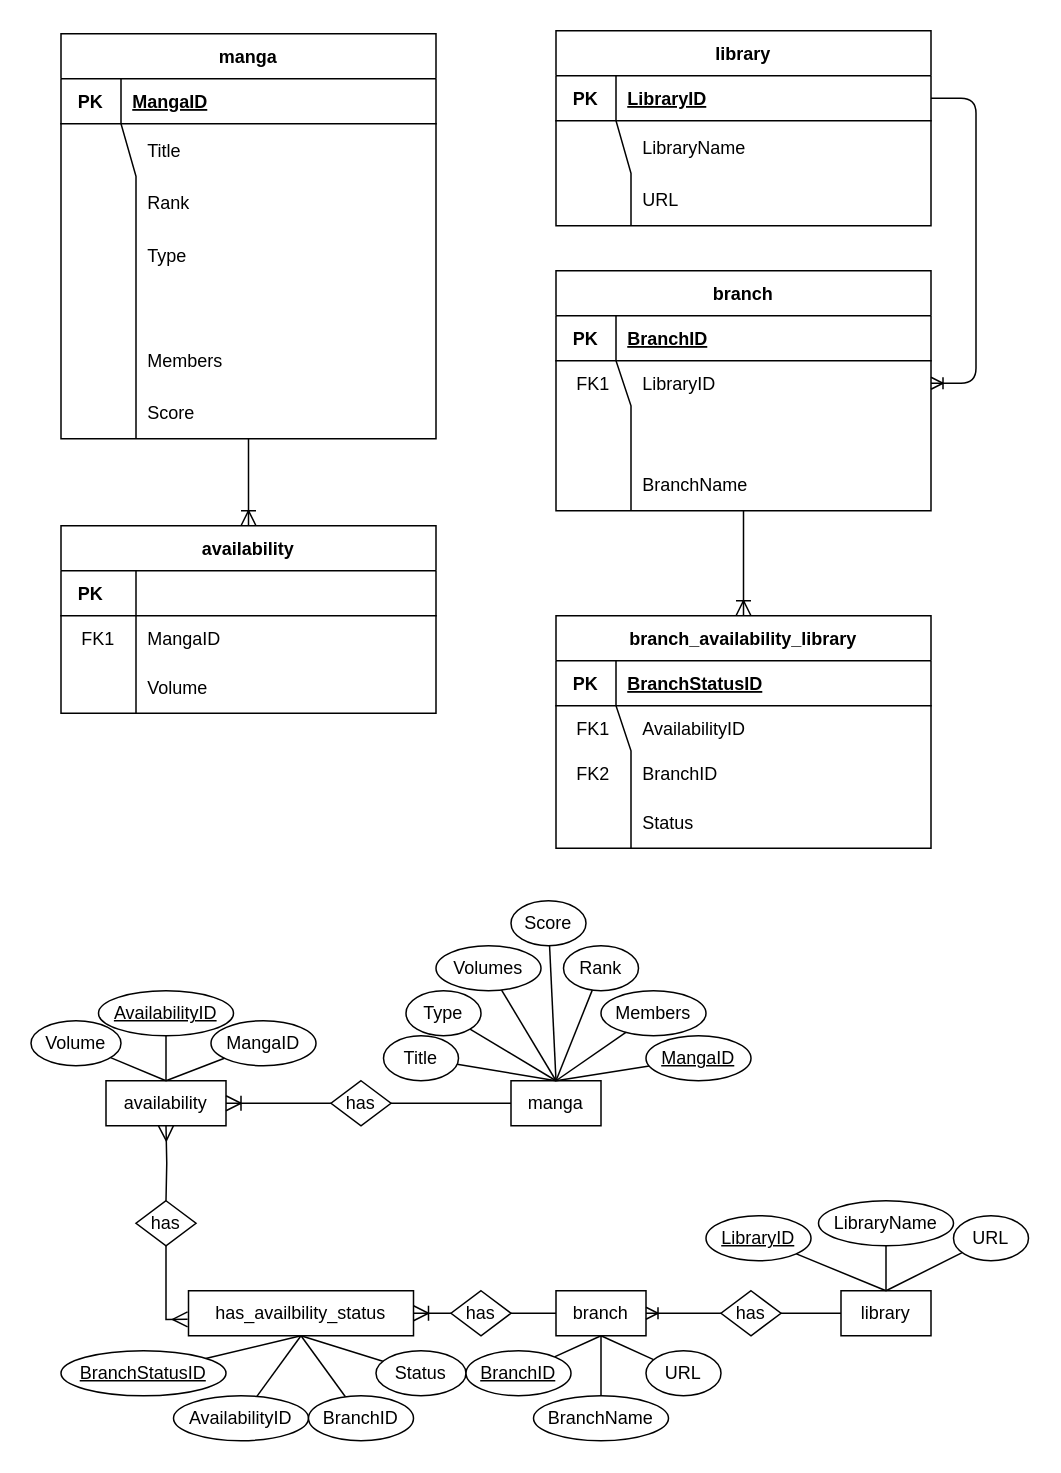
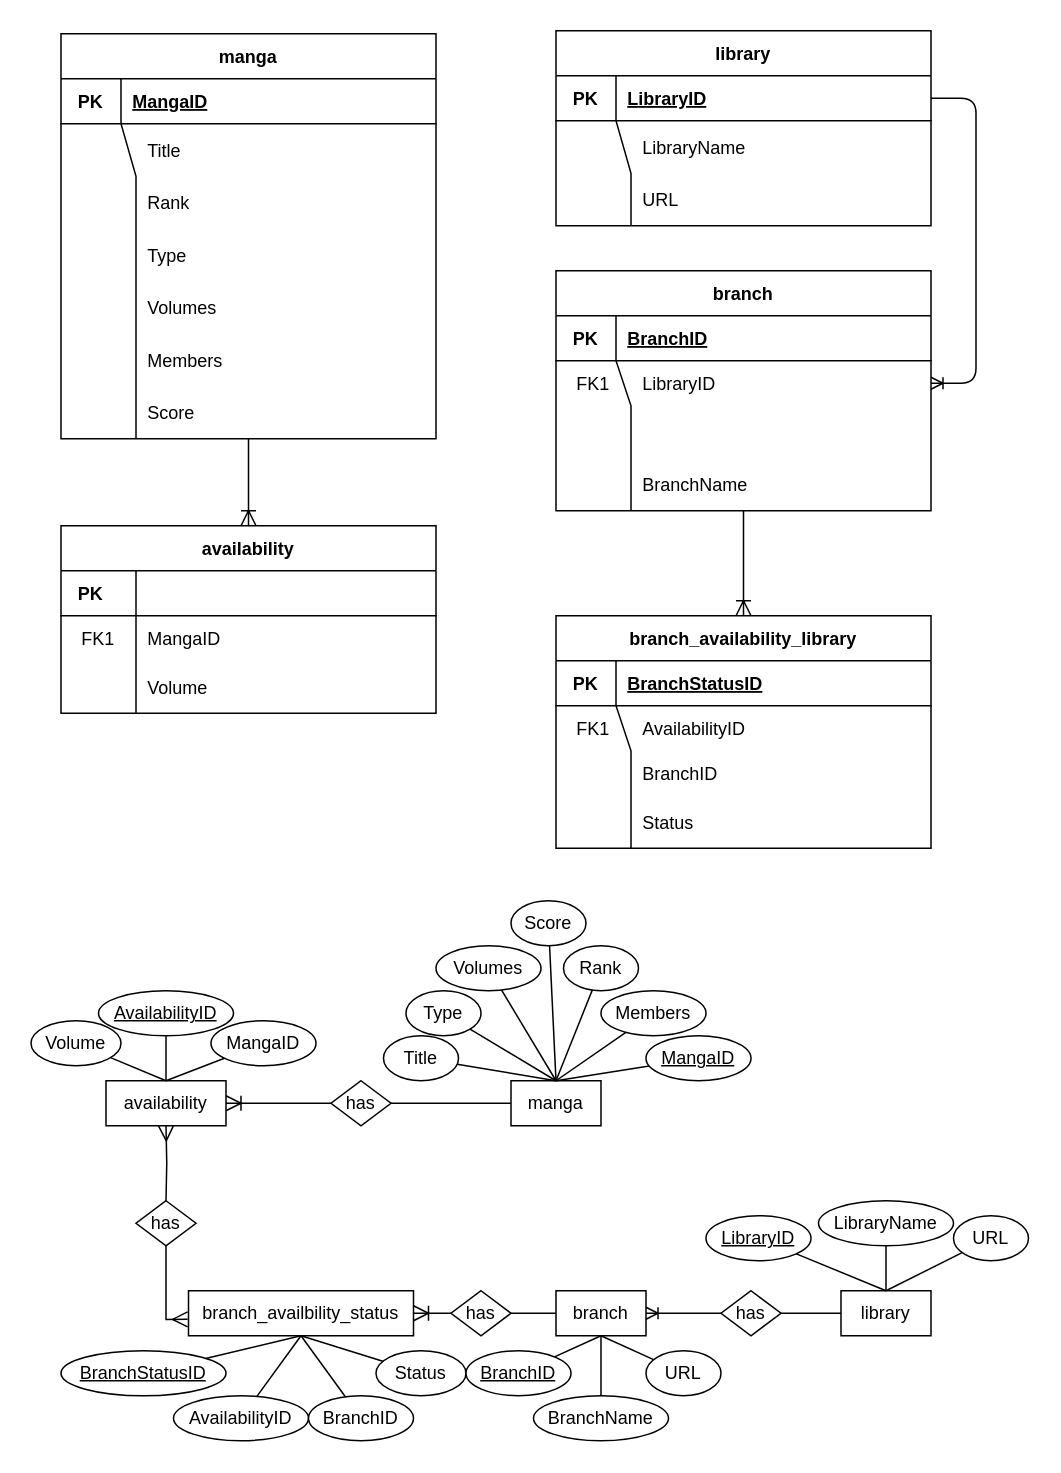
none -> (286, 308)
(593, 773) -> none
(301, 1313) -> (301, 1313)
